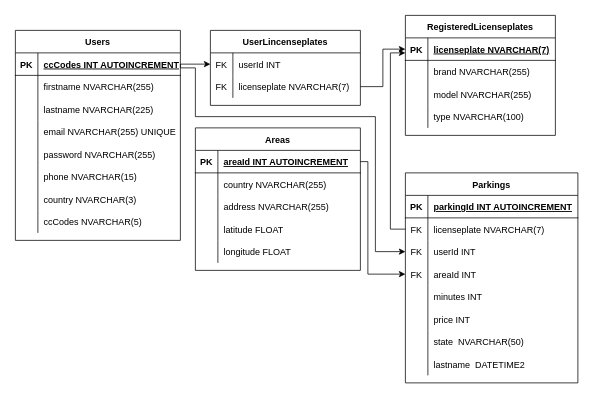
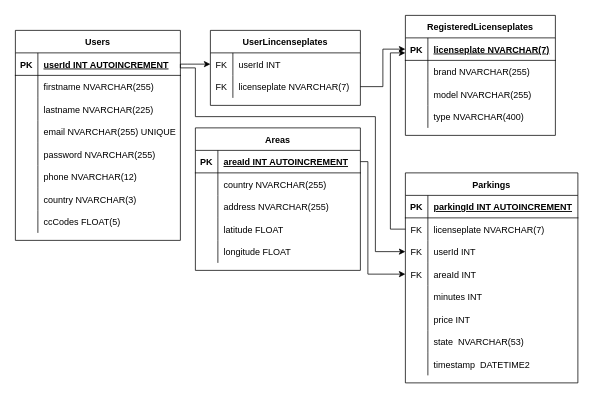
(104, 65) -> (102, 65)
(478, 117) -> (478, 117)
(88, 177) -> (88, 177)
(90, 222) -> (83, 222)
(480, 342) -> (480, 342)
(479, 365) -> (482, 365)
